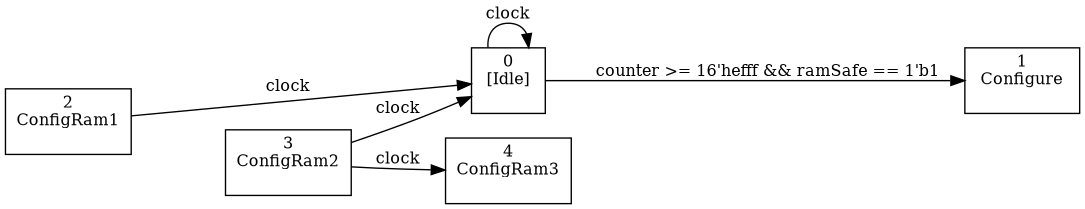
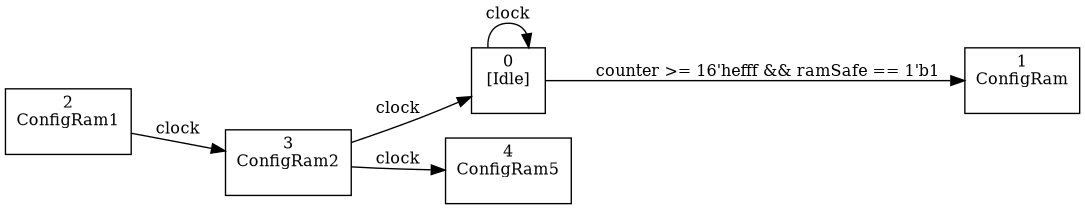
(1022, 81) -> (1022, 81)
(294, 101) -> (171, 141)
(508, 171) -> (508, 171)
